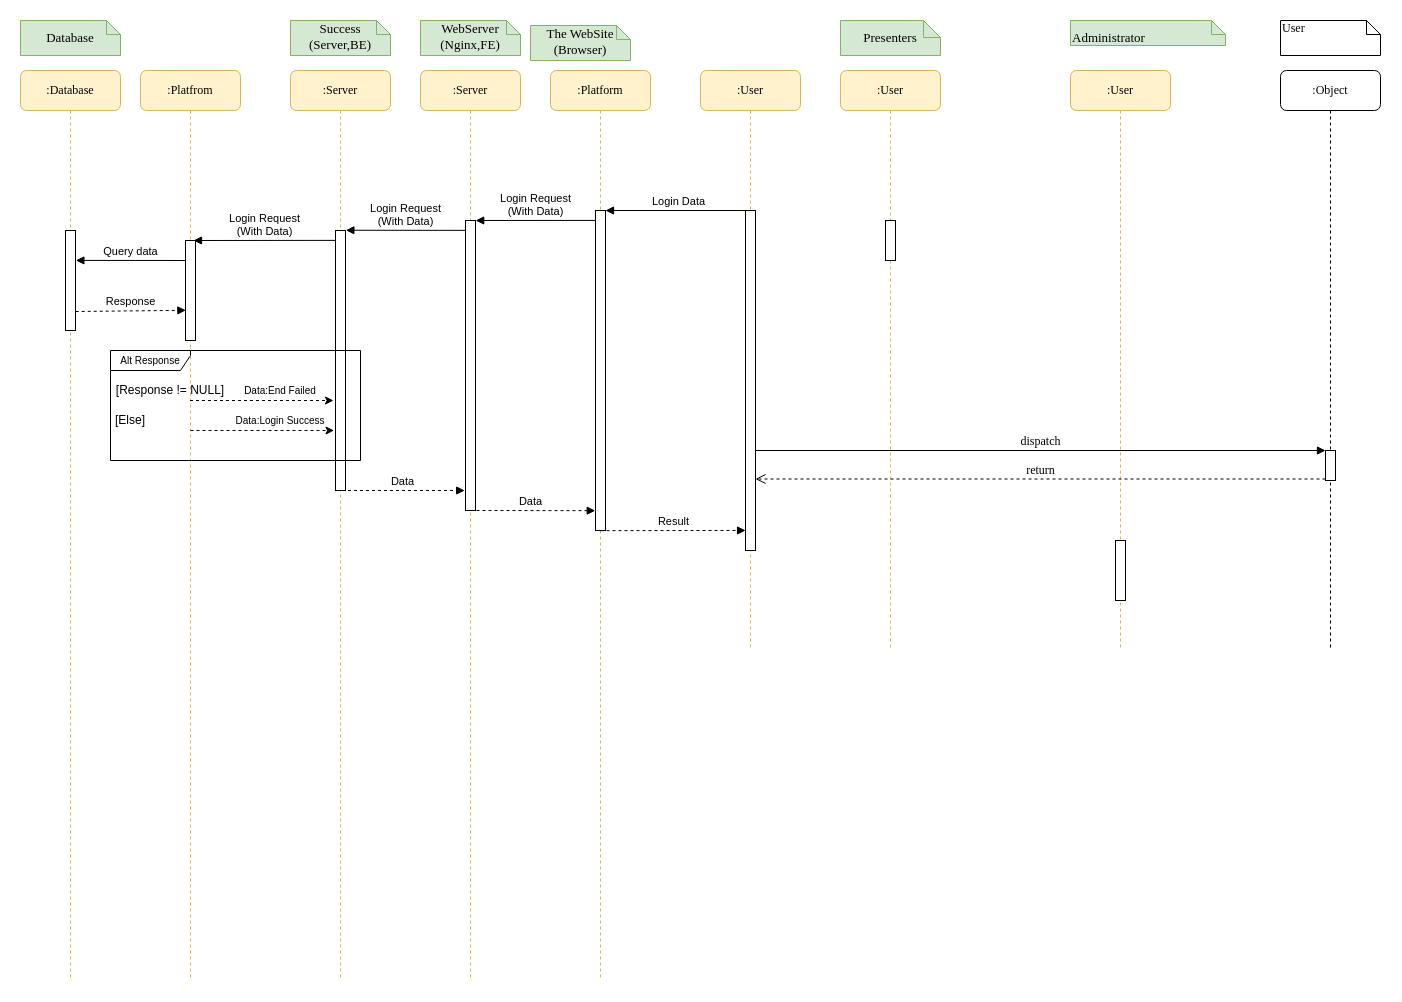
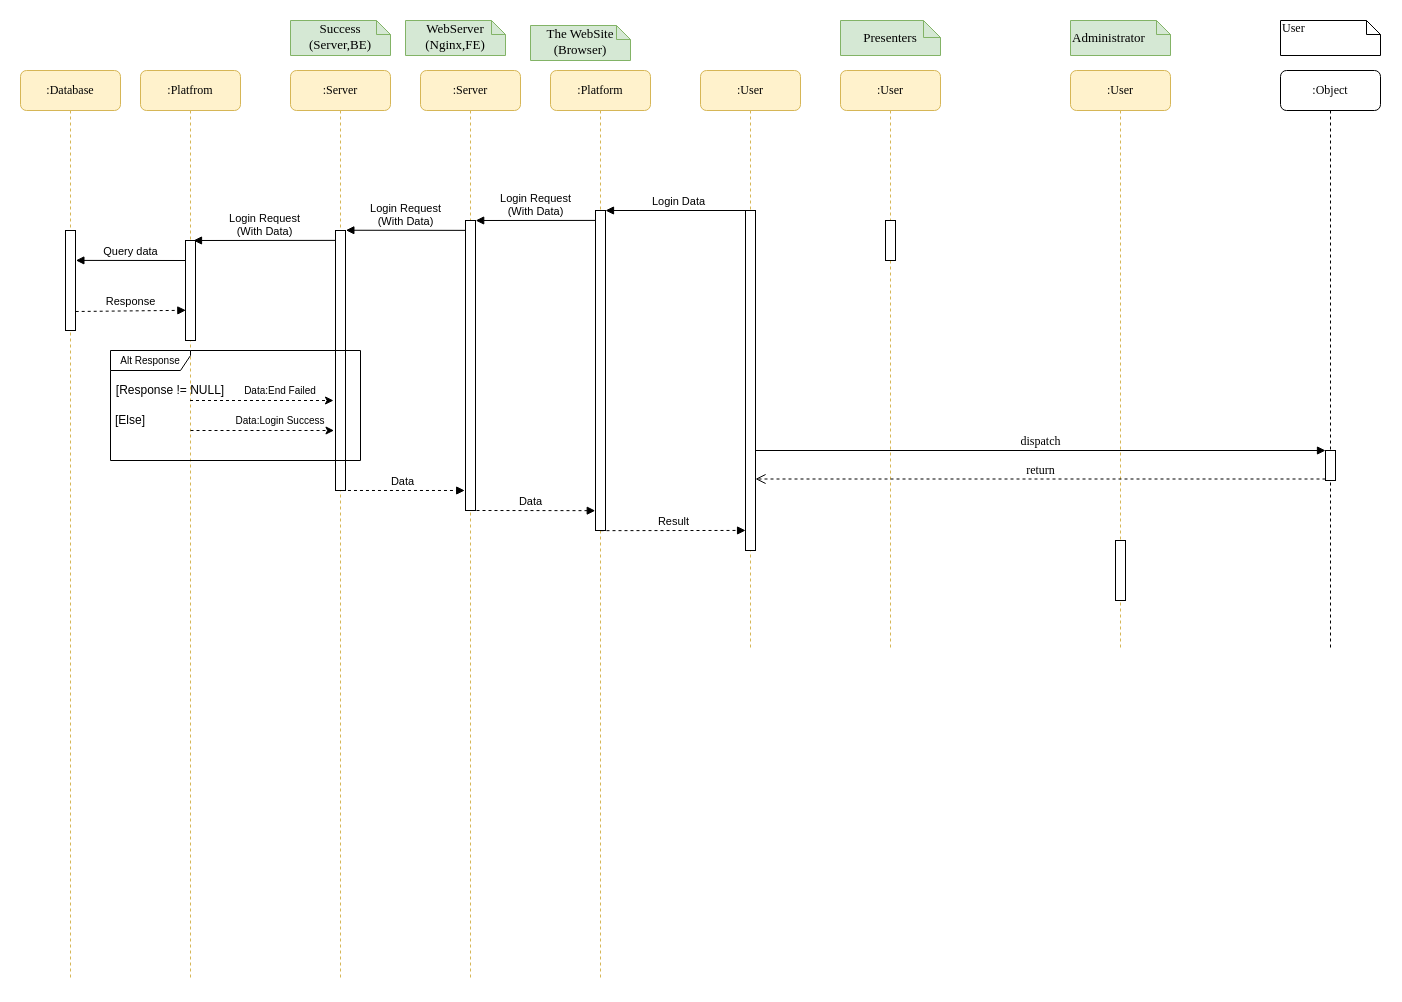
(1148, 33) -> (1121, 38)
(71, 38) -> none
(471, 38) -> (456, 38)
